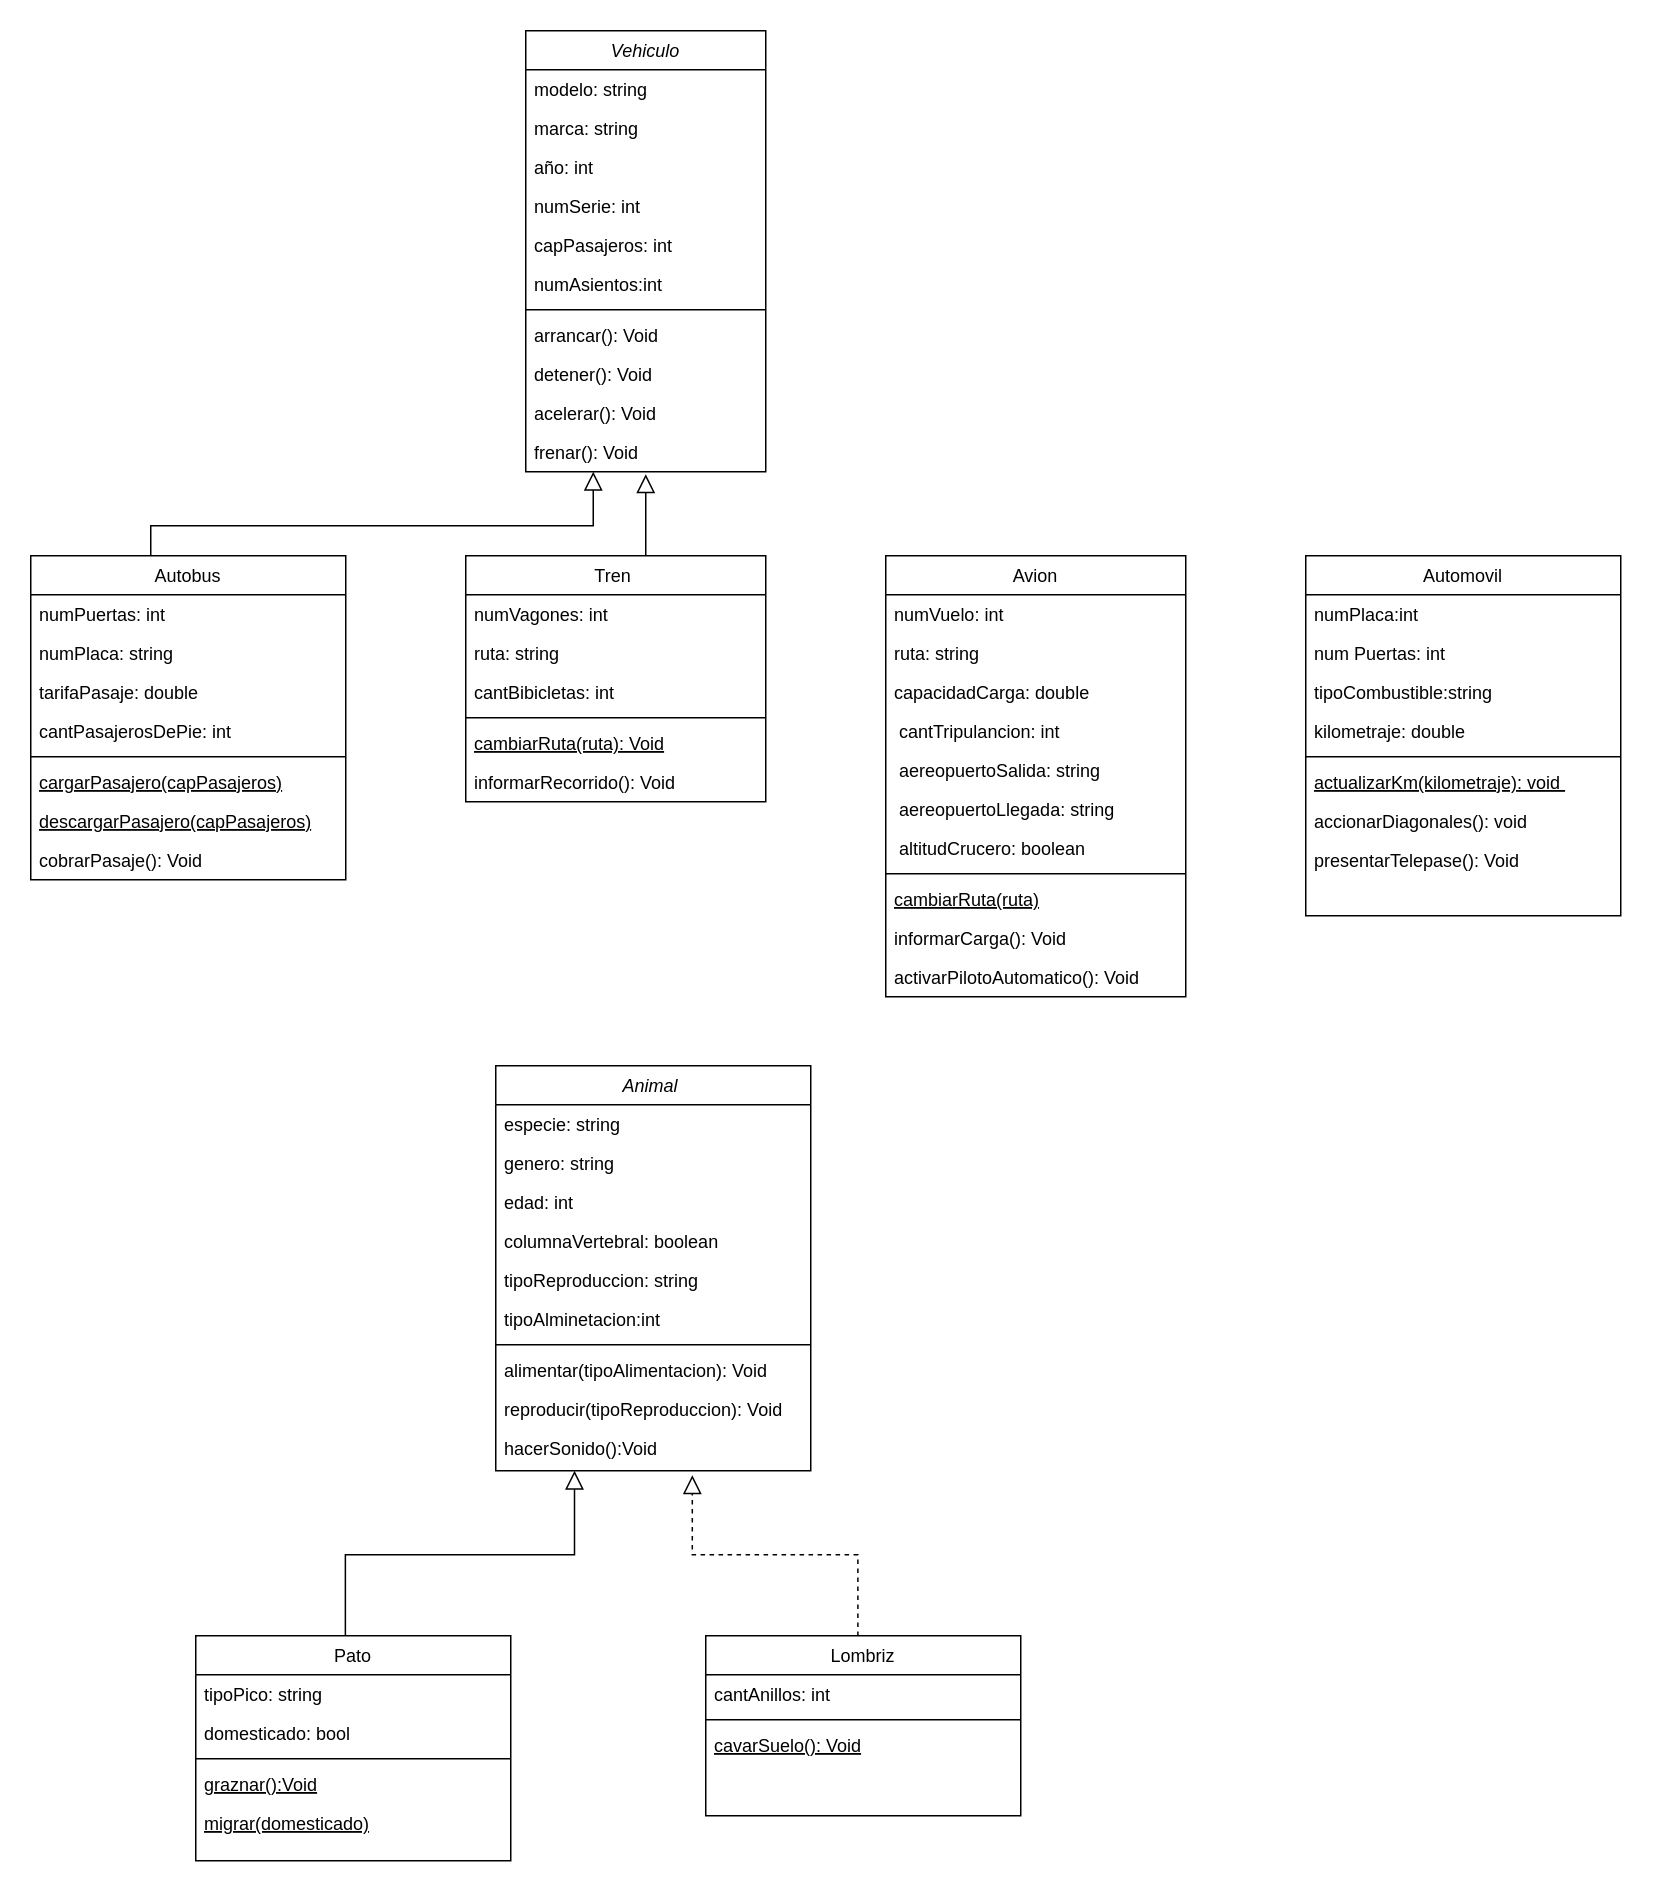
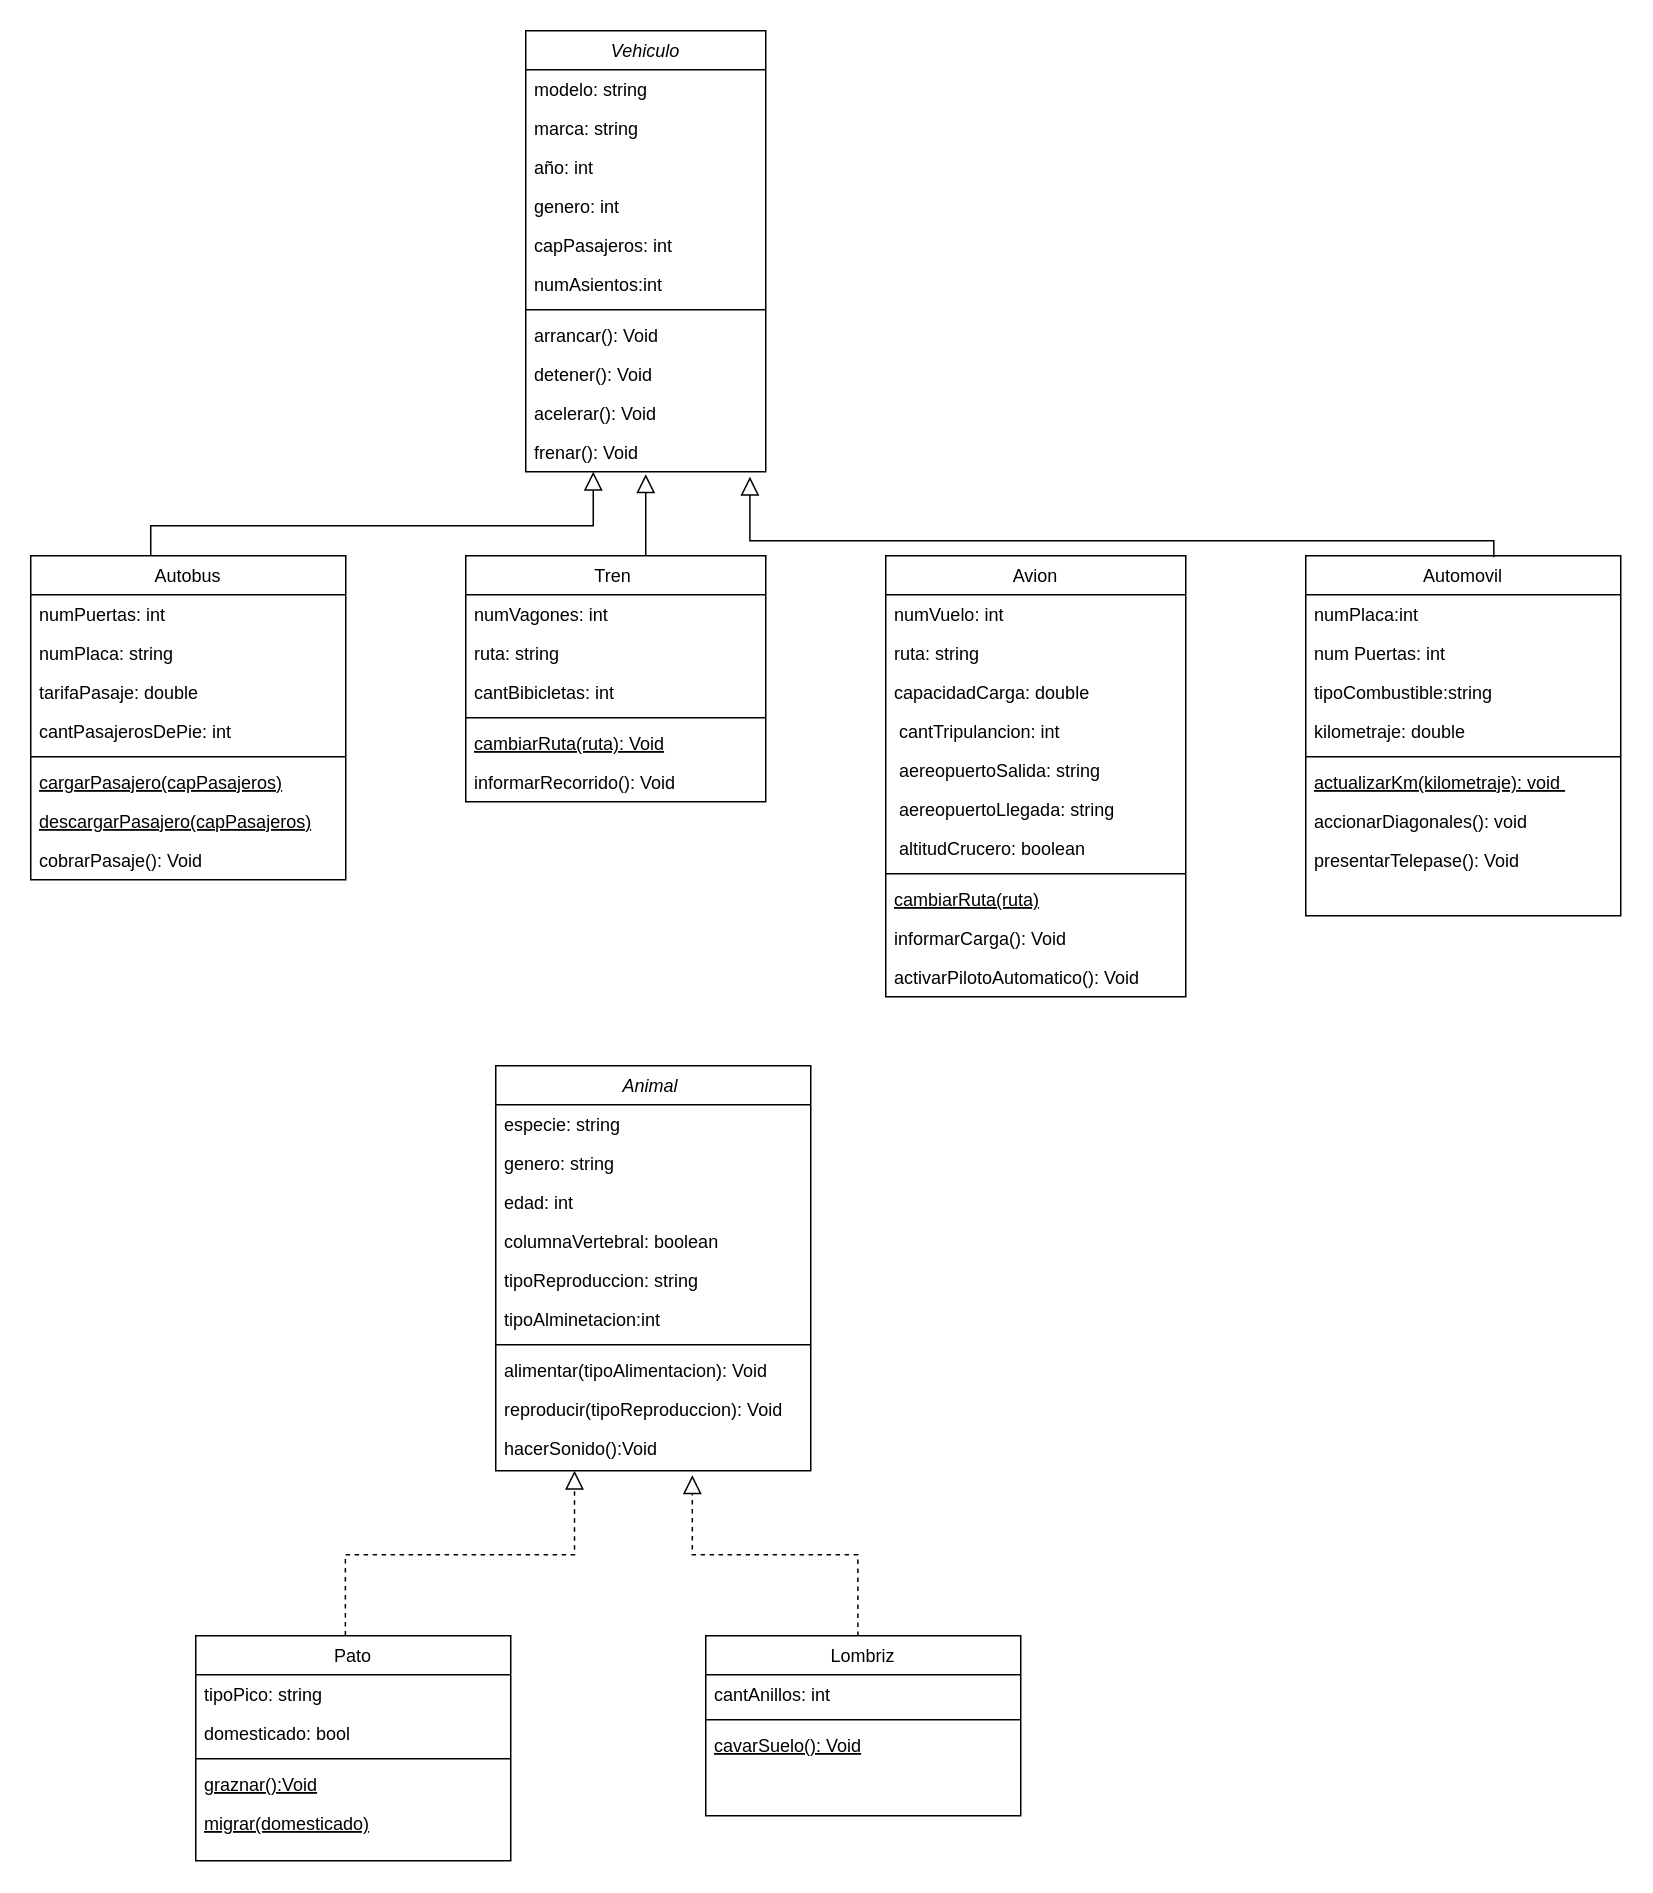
(590, 207) -> (582, 207)
none -> (1107, 541)
(453, 1555) -> (453, 1555)
